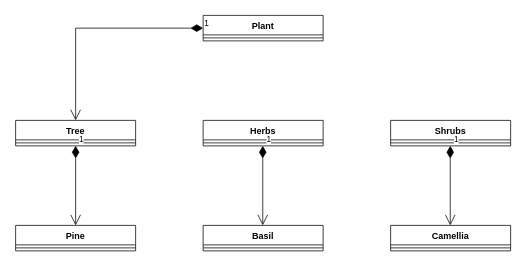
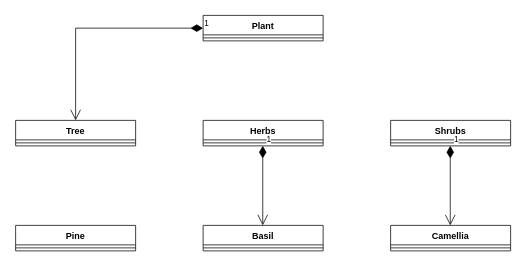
(75, 190) -> none
